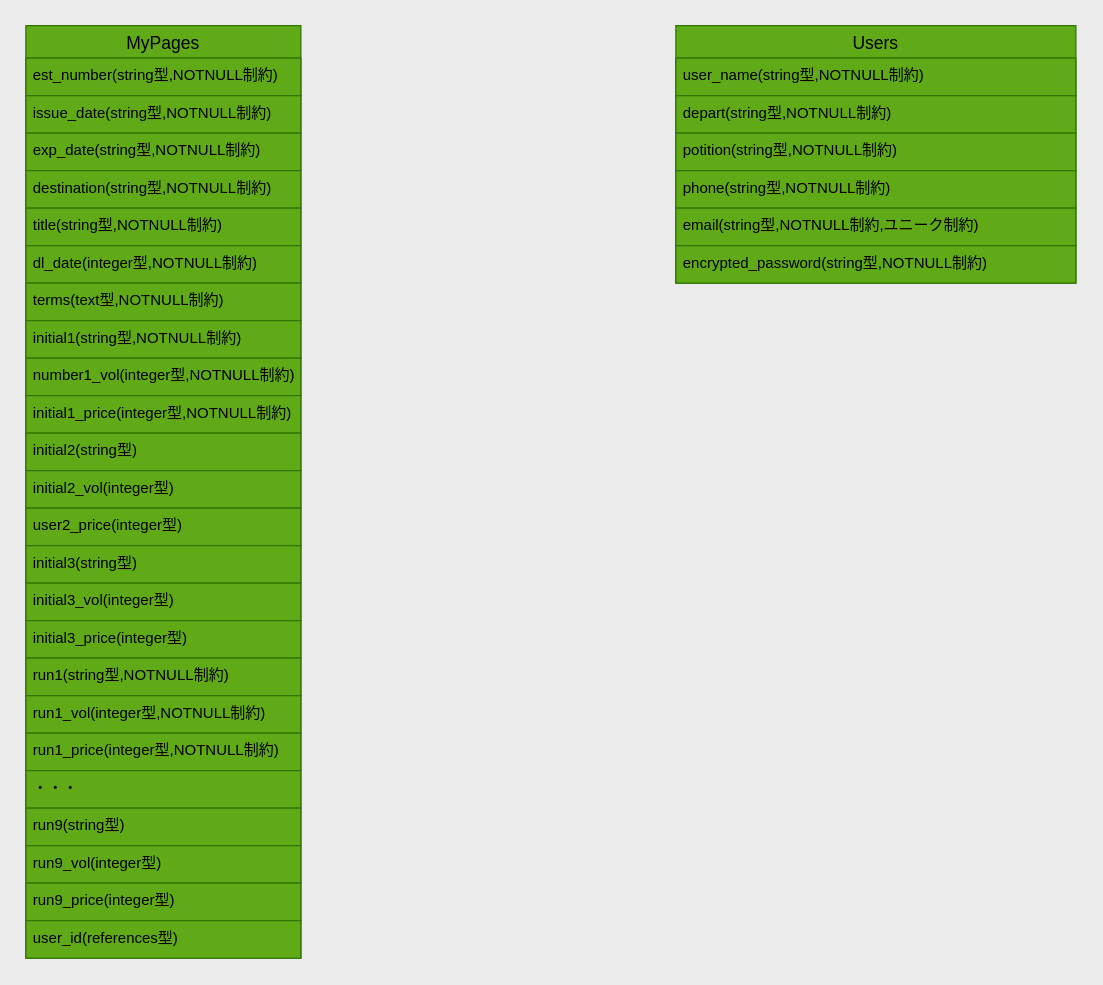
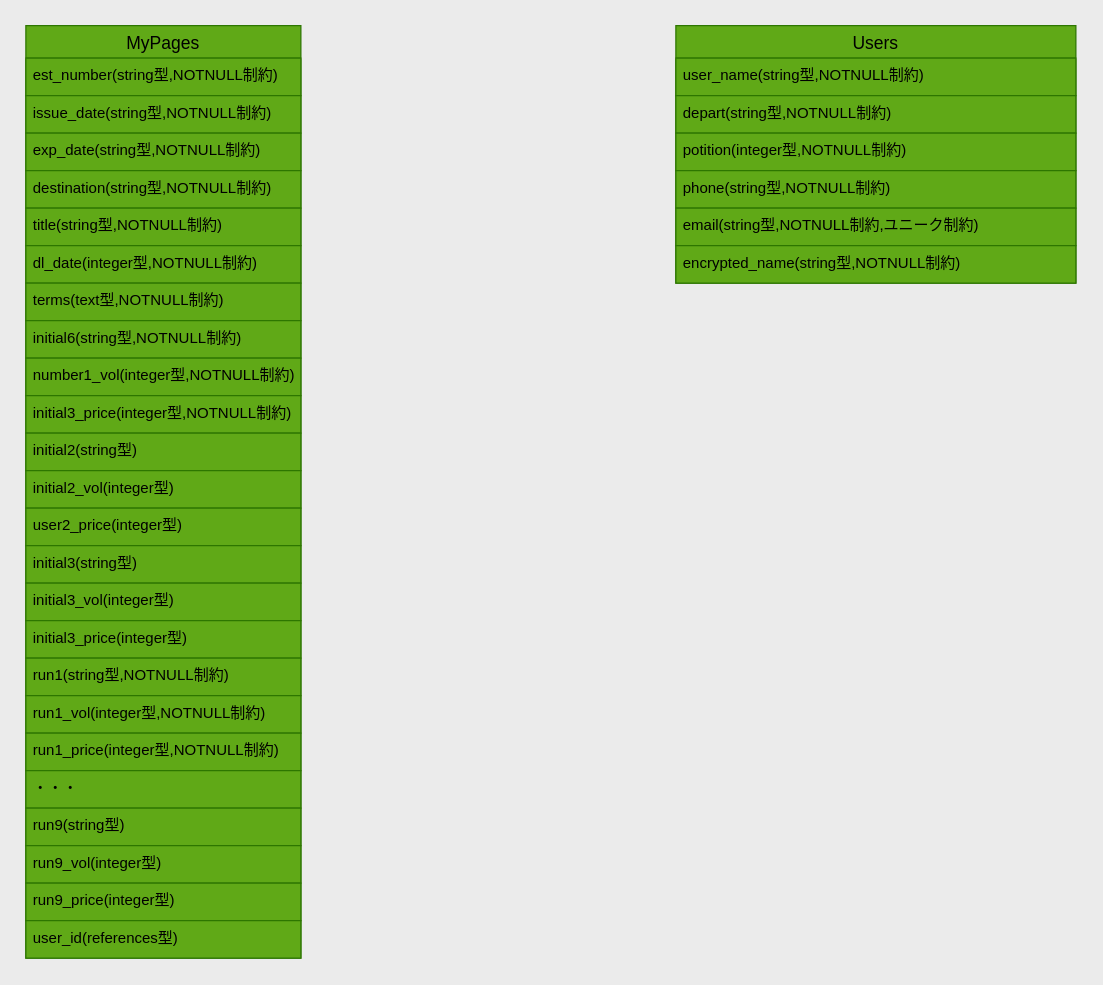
(798, 150) -> (802, 150)
(844, 263) -> (827, 263)
(144, 338) -> (144, 338)
(172, 413) -> (172, 413)
